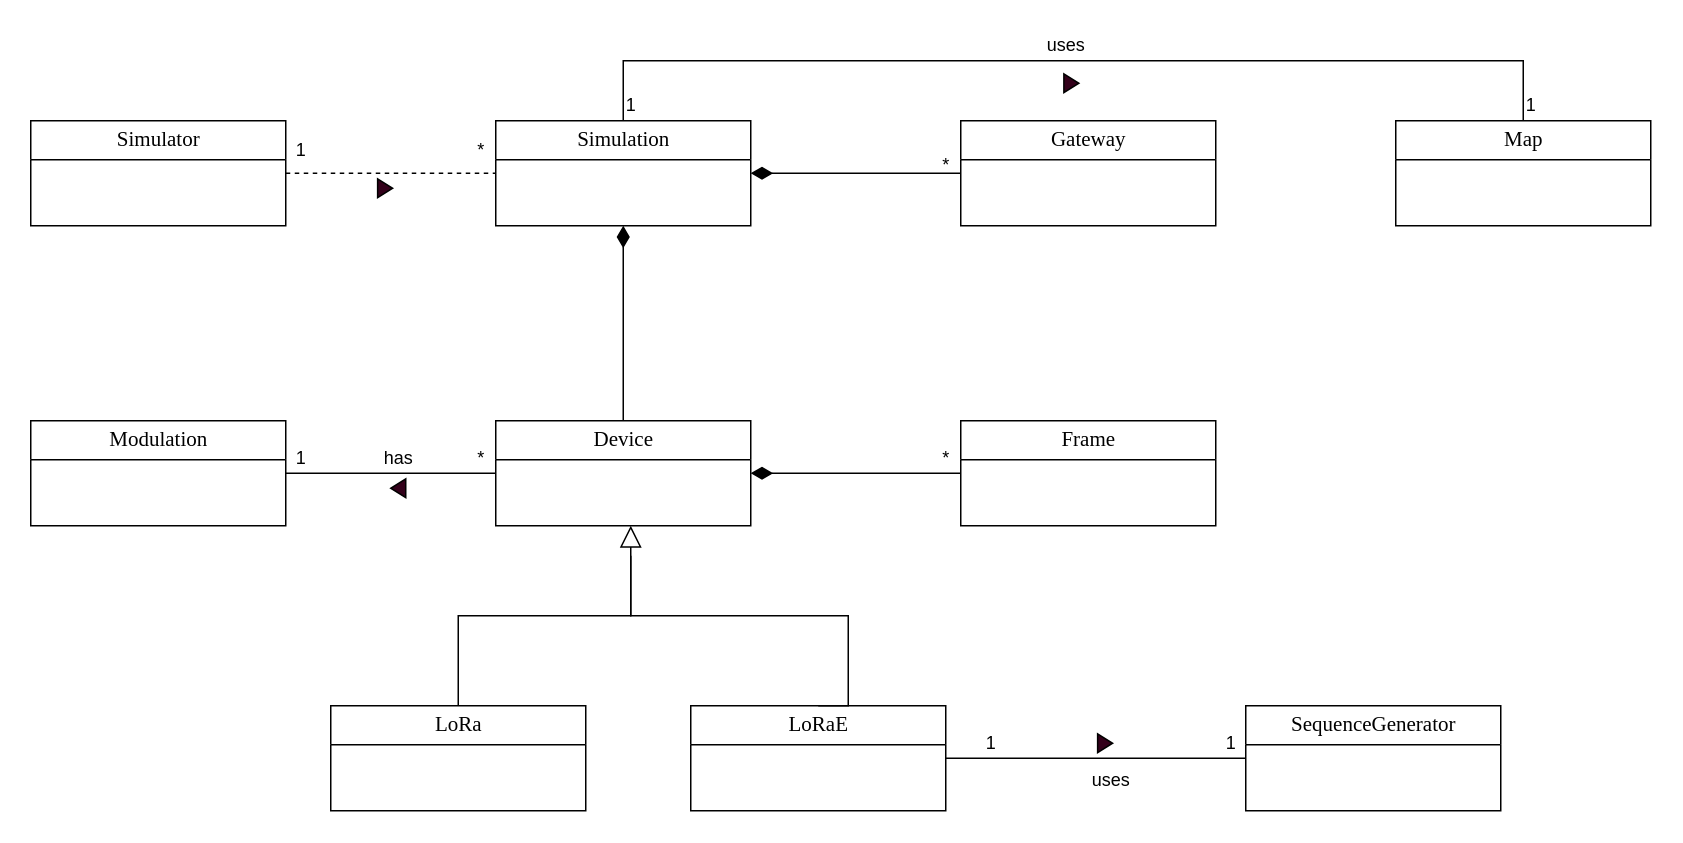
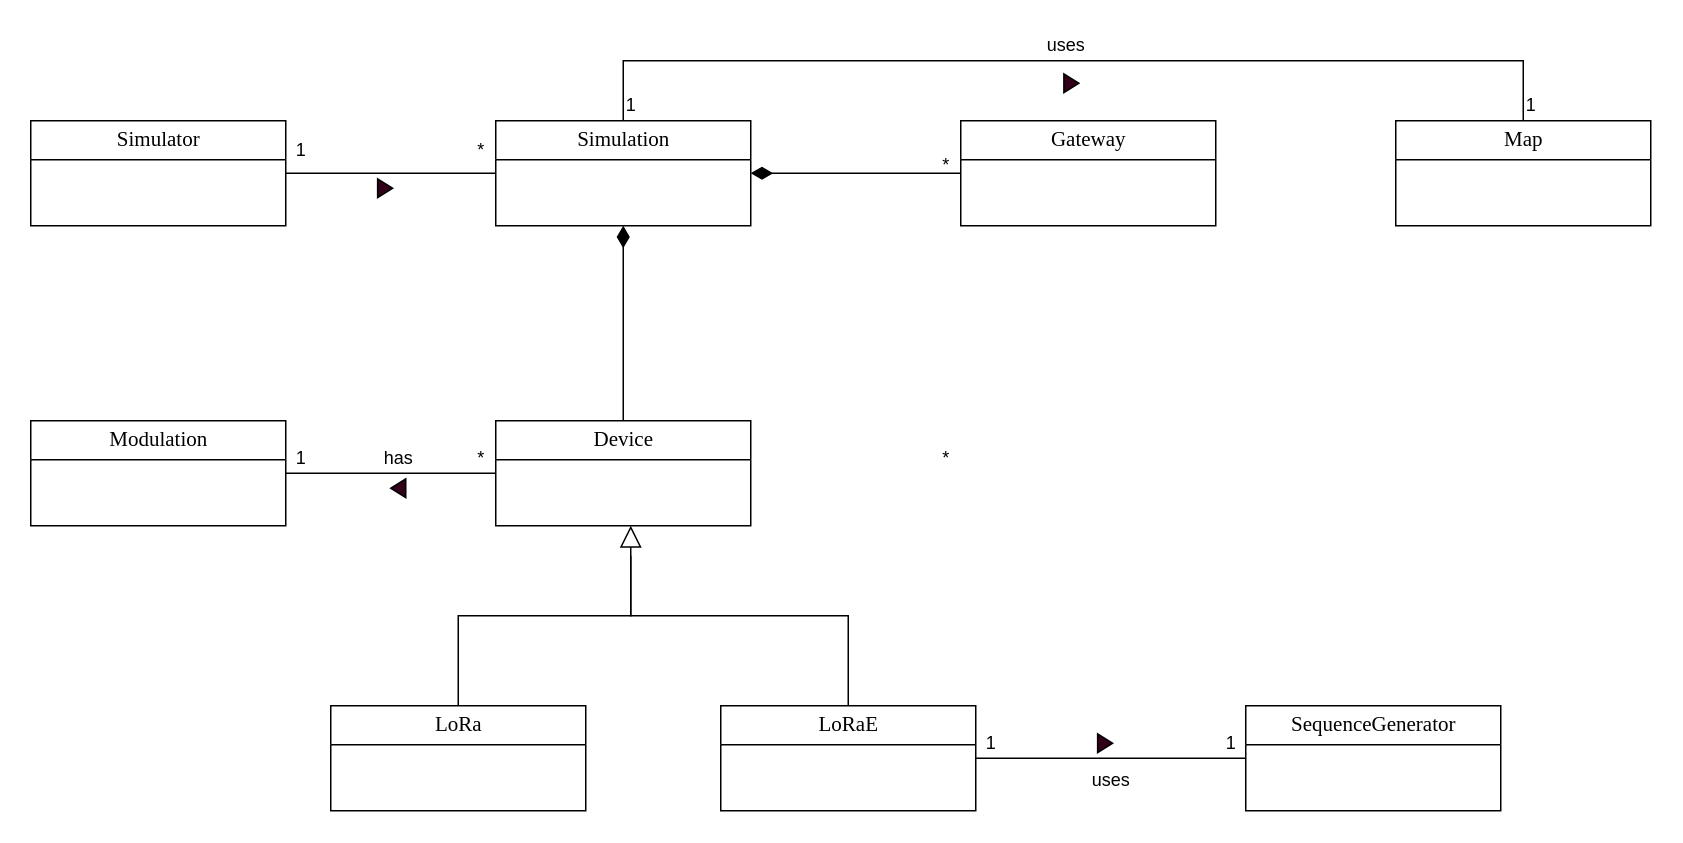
(391, 173) -> (391, 173)
(867, 473) -> none
(1088, 473) -> none
(818, 758) -> (848, 758)
